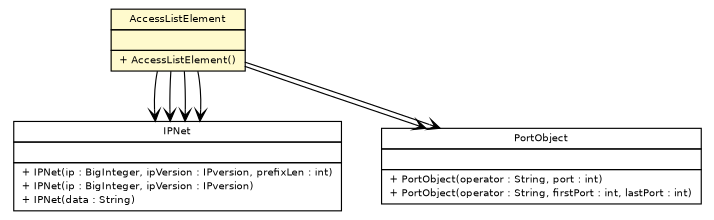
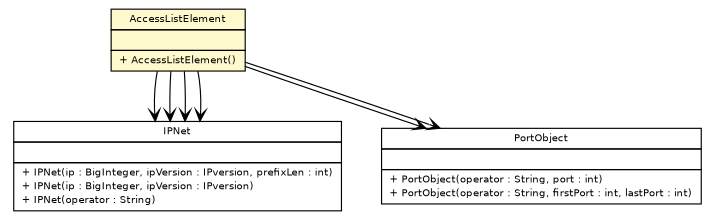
(79, 200) -> (89, 200)
